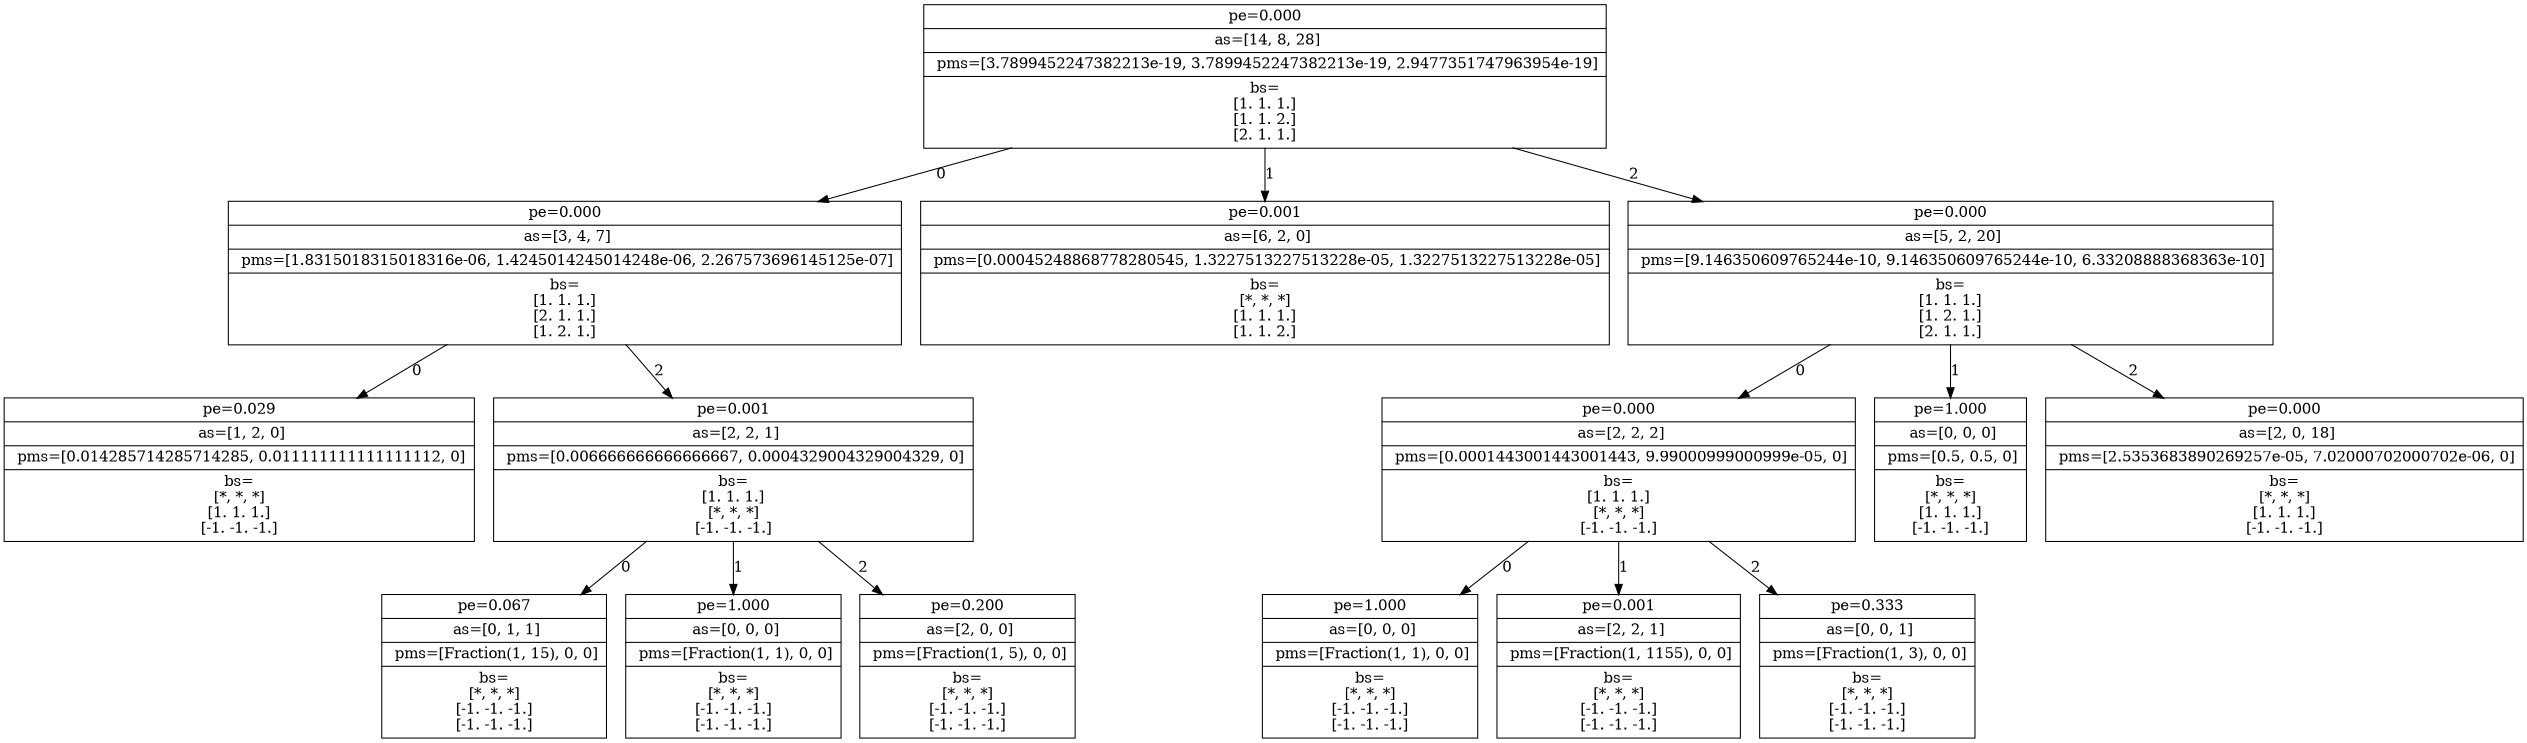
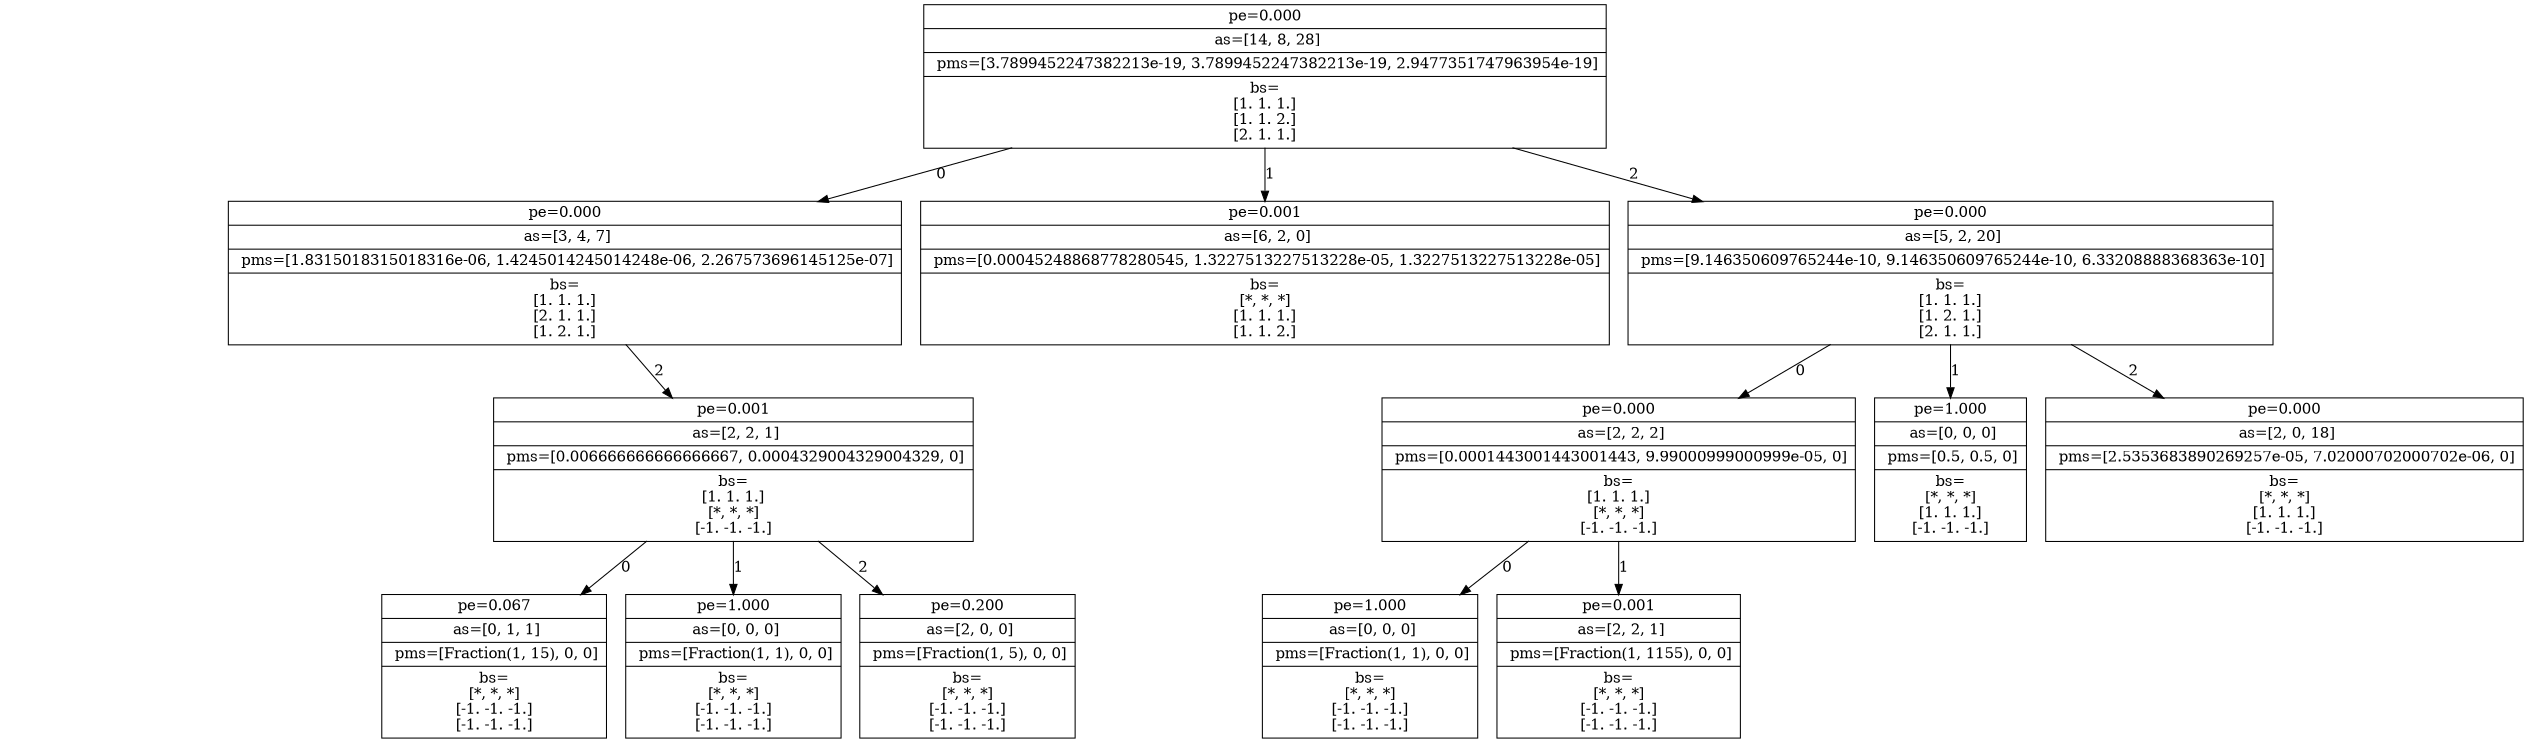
(239, 470) -> none
(1867, 666) -> none
